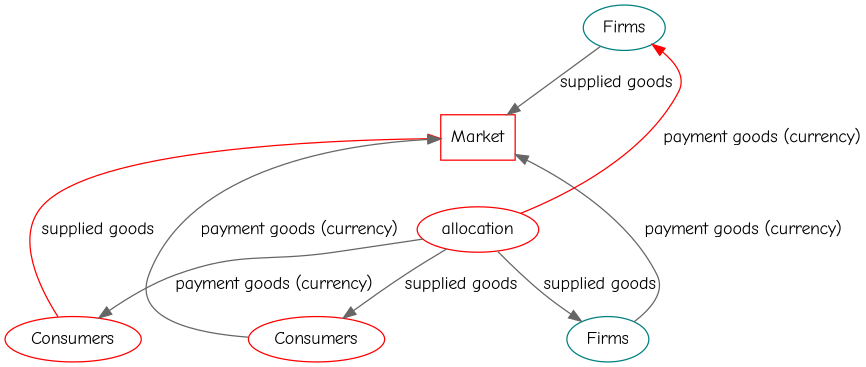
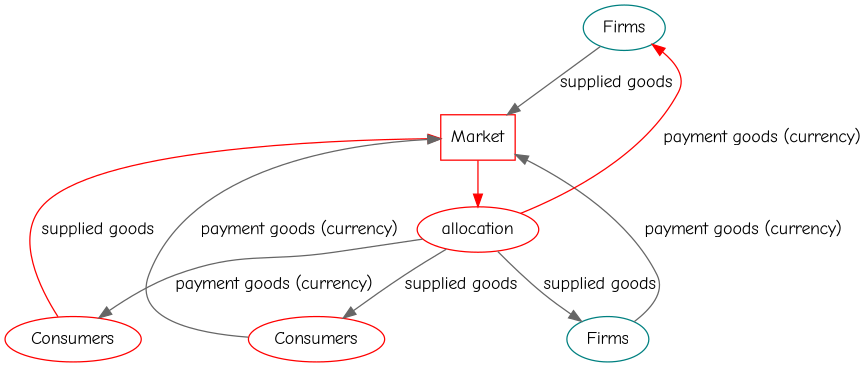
none -> (478, 177)
